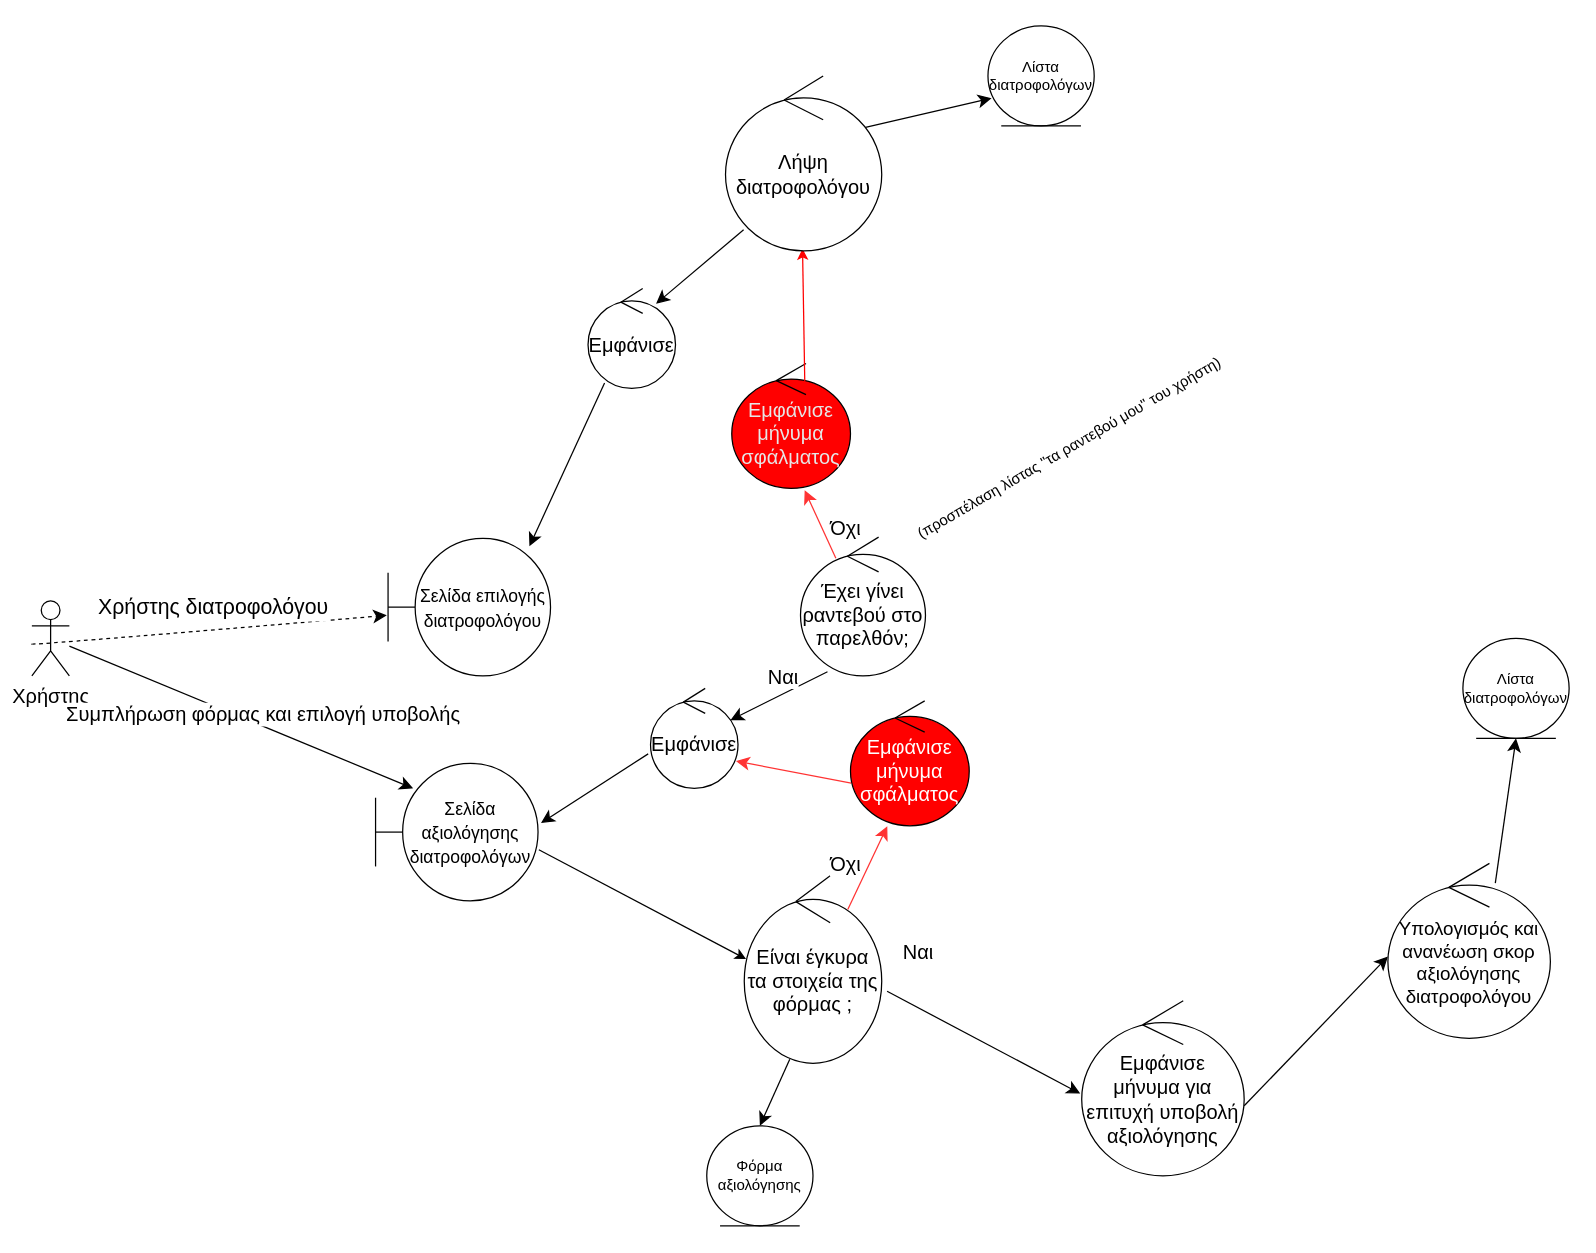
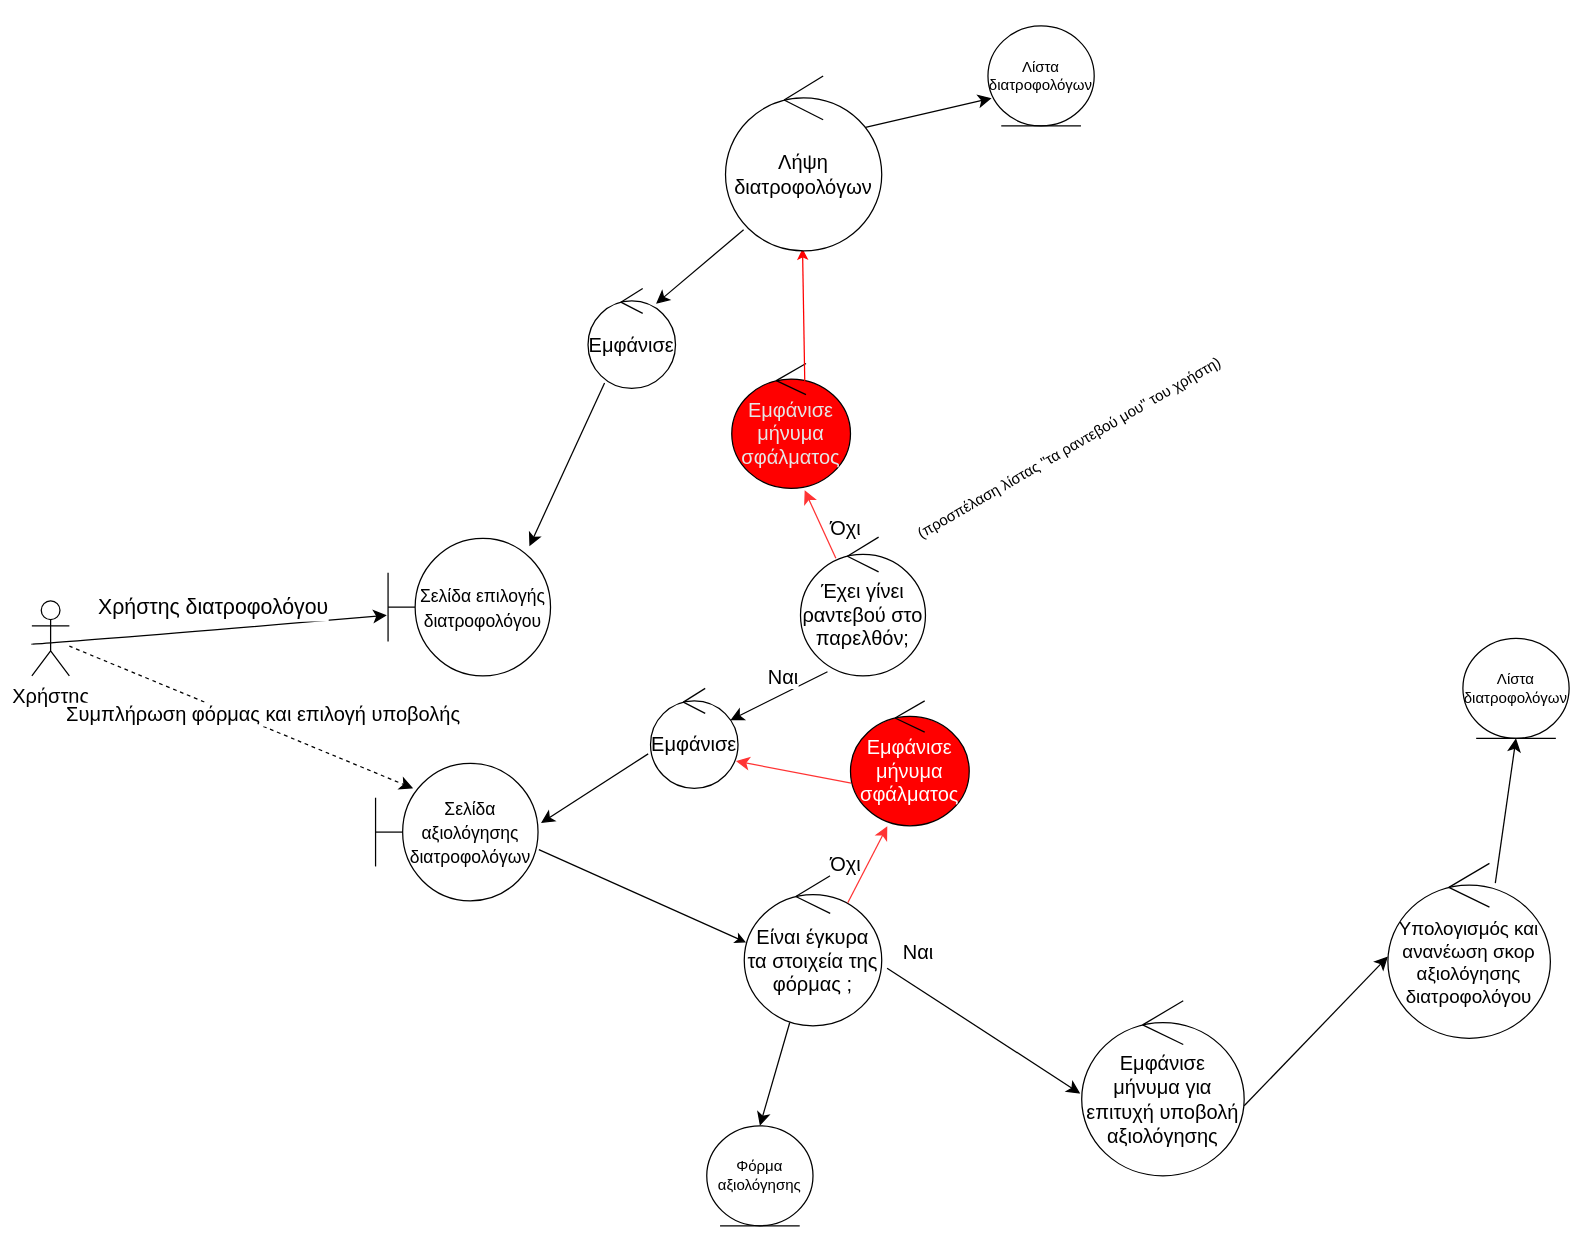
(804, 174) -> (804, 174)
(172, 633) -> (172, 633)
(334, 755) -> (334, 755)
(813, 969) -> (813, 951)
